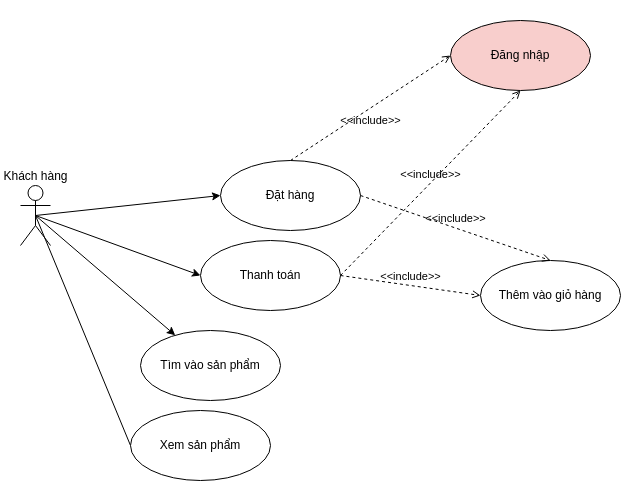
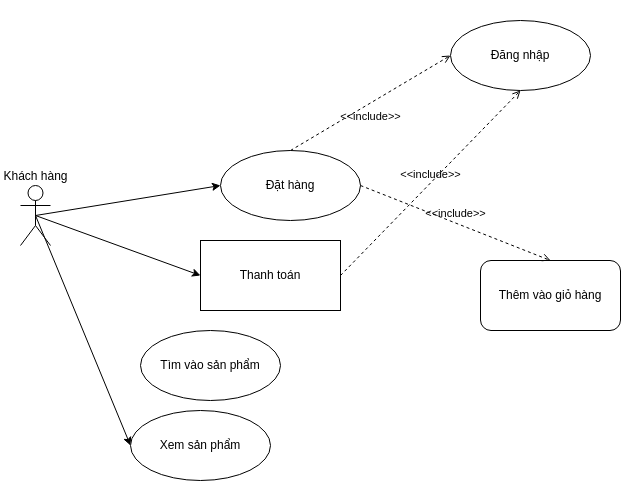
(521, 56) -> (521, 56)
(291, 196) -> (291, 186)
(106, 276) -> none
(271, 276) -> (271, 276)
(409, 285) -> none
(551, 296) -> (551, 296)
(128, 440) -> (127, 438)
